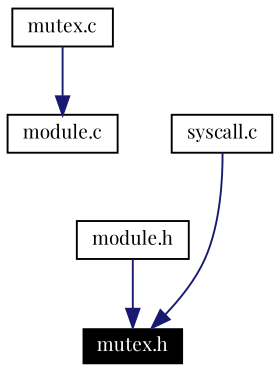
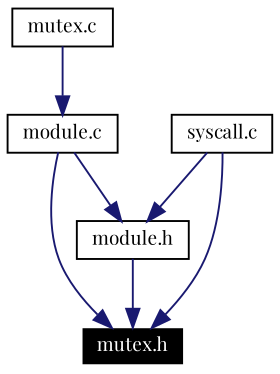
none -> (92, 179)
none -> (184, 180)
none -> (54, 240)
